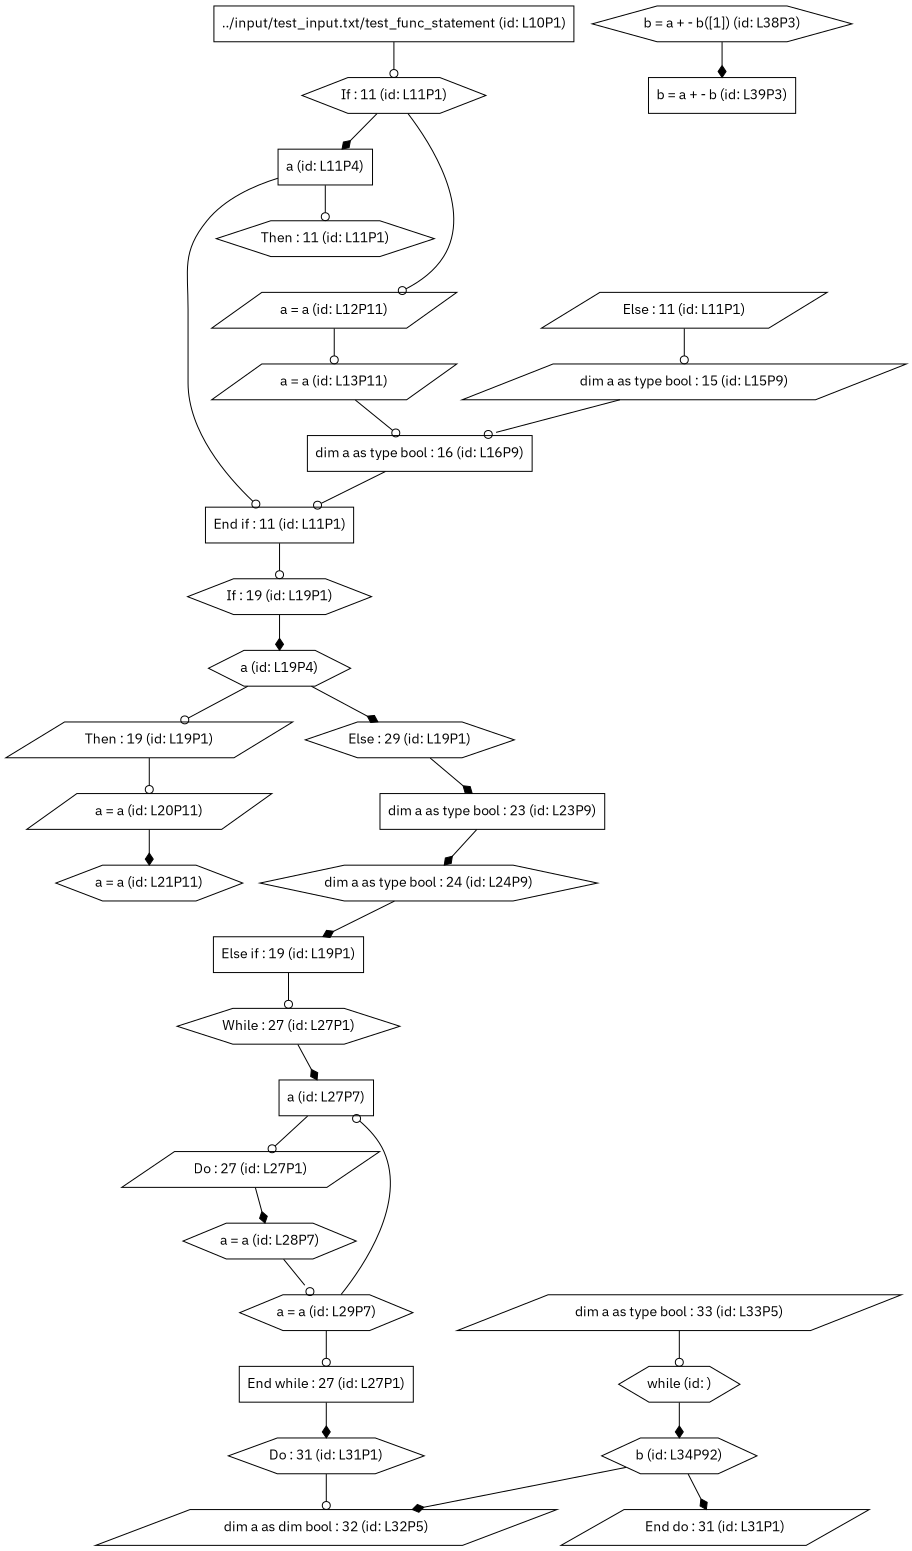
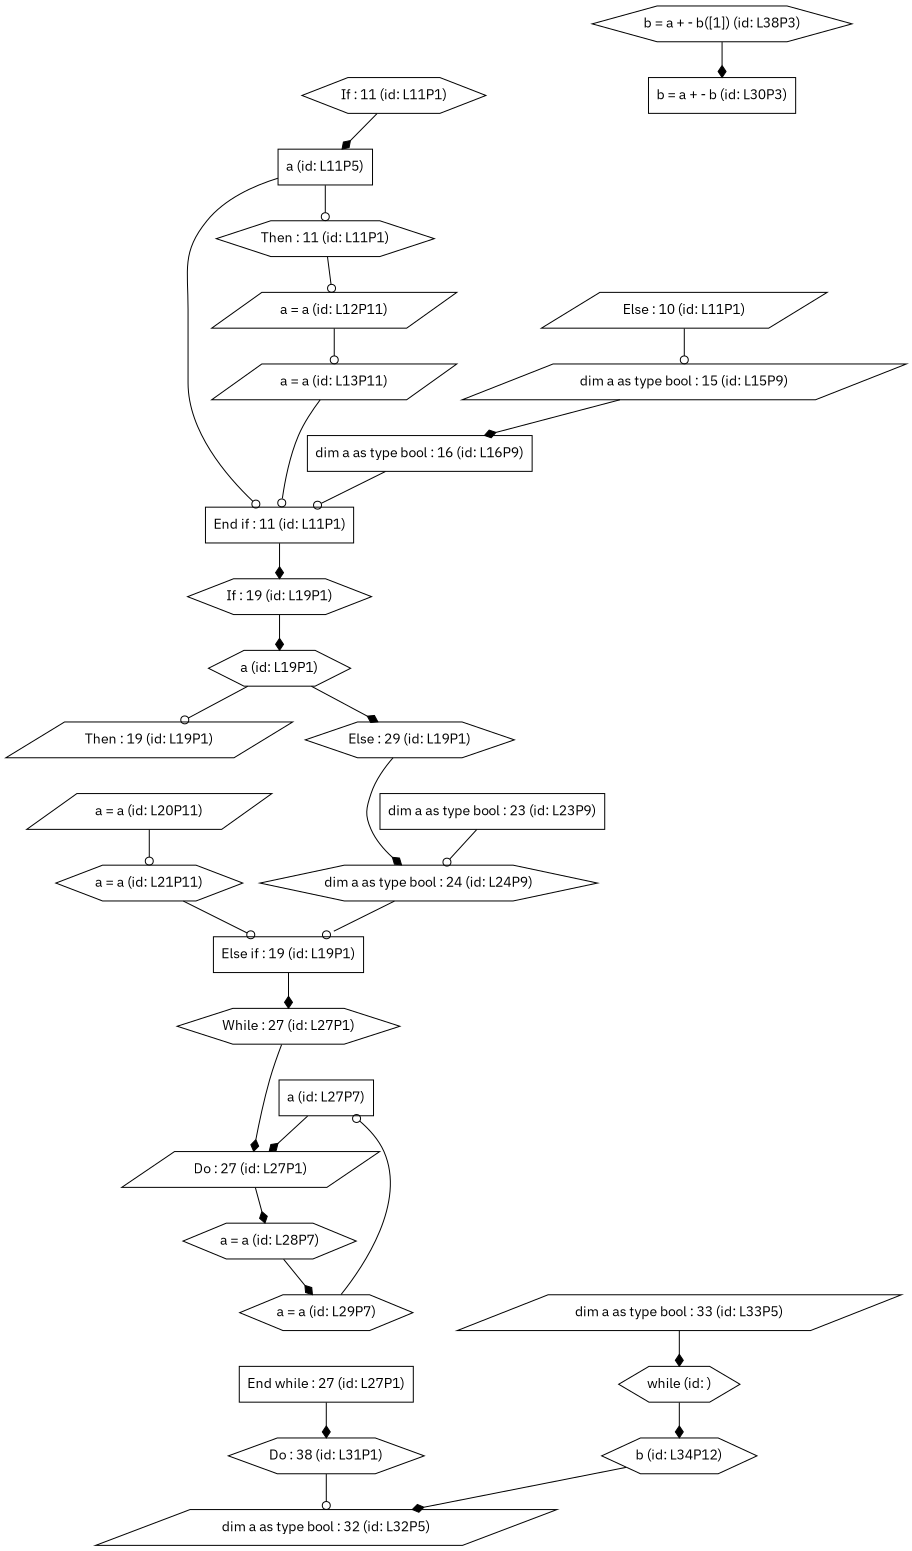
(394, 24) -> none
(722, 95) -> (722, 95)
(325, 167) -> (325, 167)
(452, 205) -> (329, 271)
(684, 310) -> (684, 310)
(374, 415) -> (294, 446)
(558, 416) -> (558, 416)
(280, 557) -> (280, 557)
(280, 668) -> (280, 668)
(149, 772) -> none
(447, 772) -> (367, 808)
(149, 843) -> (149, 843)
(463, 844) -> (463, 844)
(364, 916) -> (364, 916)
none -> (215, 917)
(288, 987) -> (288, 987)
(305, 1057) -> (267, 1091)
(291, 1131) -> (291, 1131)
(294, 1272) -> (294, 1272)
(326, 1345) -> none
(679, 1345) -> (679, 1345)
(326, 1456) -> (326, 1456)
(679, 1456) -> (679, 1456)
(326, 1527) -> (326, 1527)
(715, 1527) -> none
